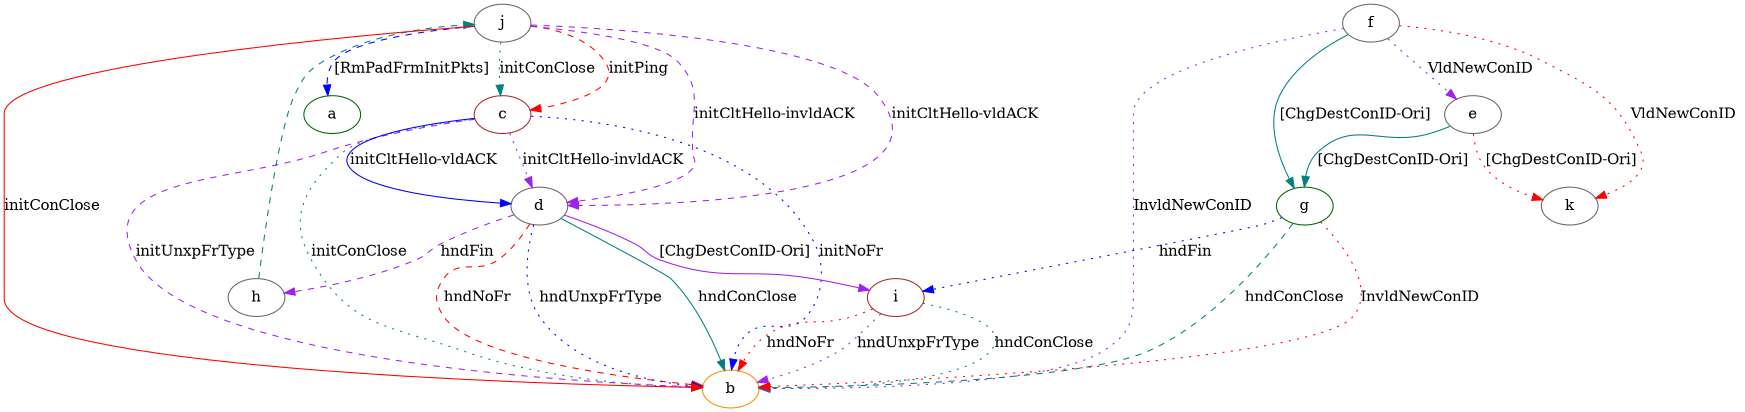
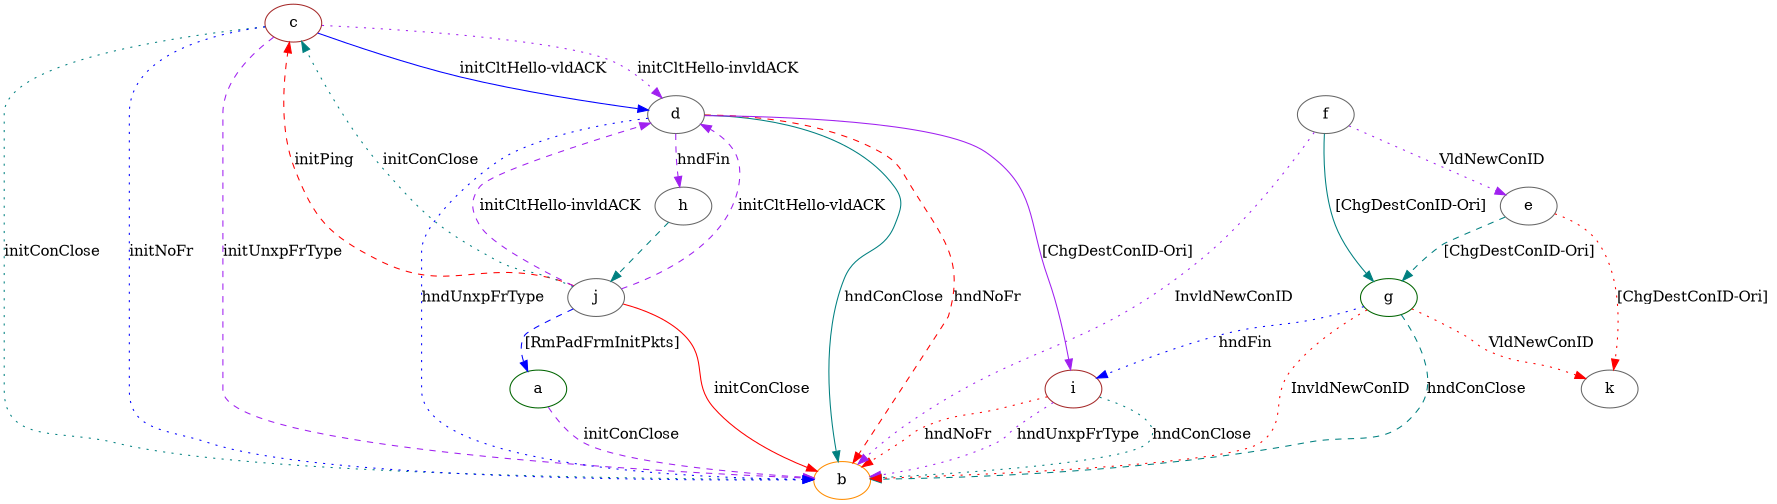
(1566, 73) -> (1490, 352)
(1369, 135) -> (1454, 239)
none -> (667, 464)
